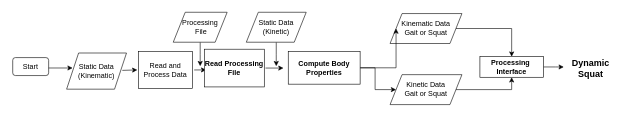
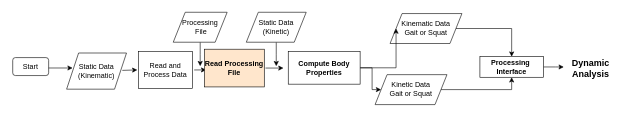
(234, 68) -> (234, 68)
(591, 68) -> (591, 68)
(426, 90) -> (411, 90)
